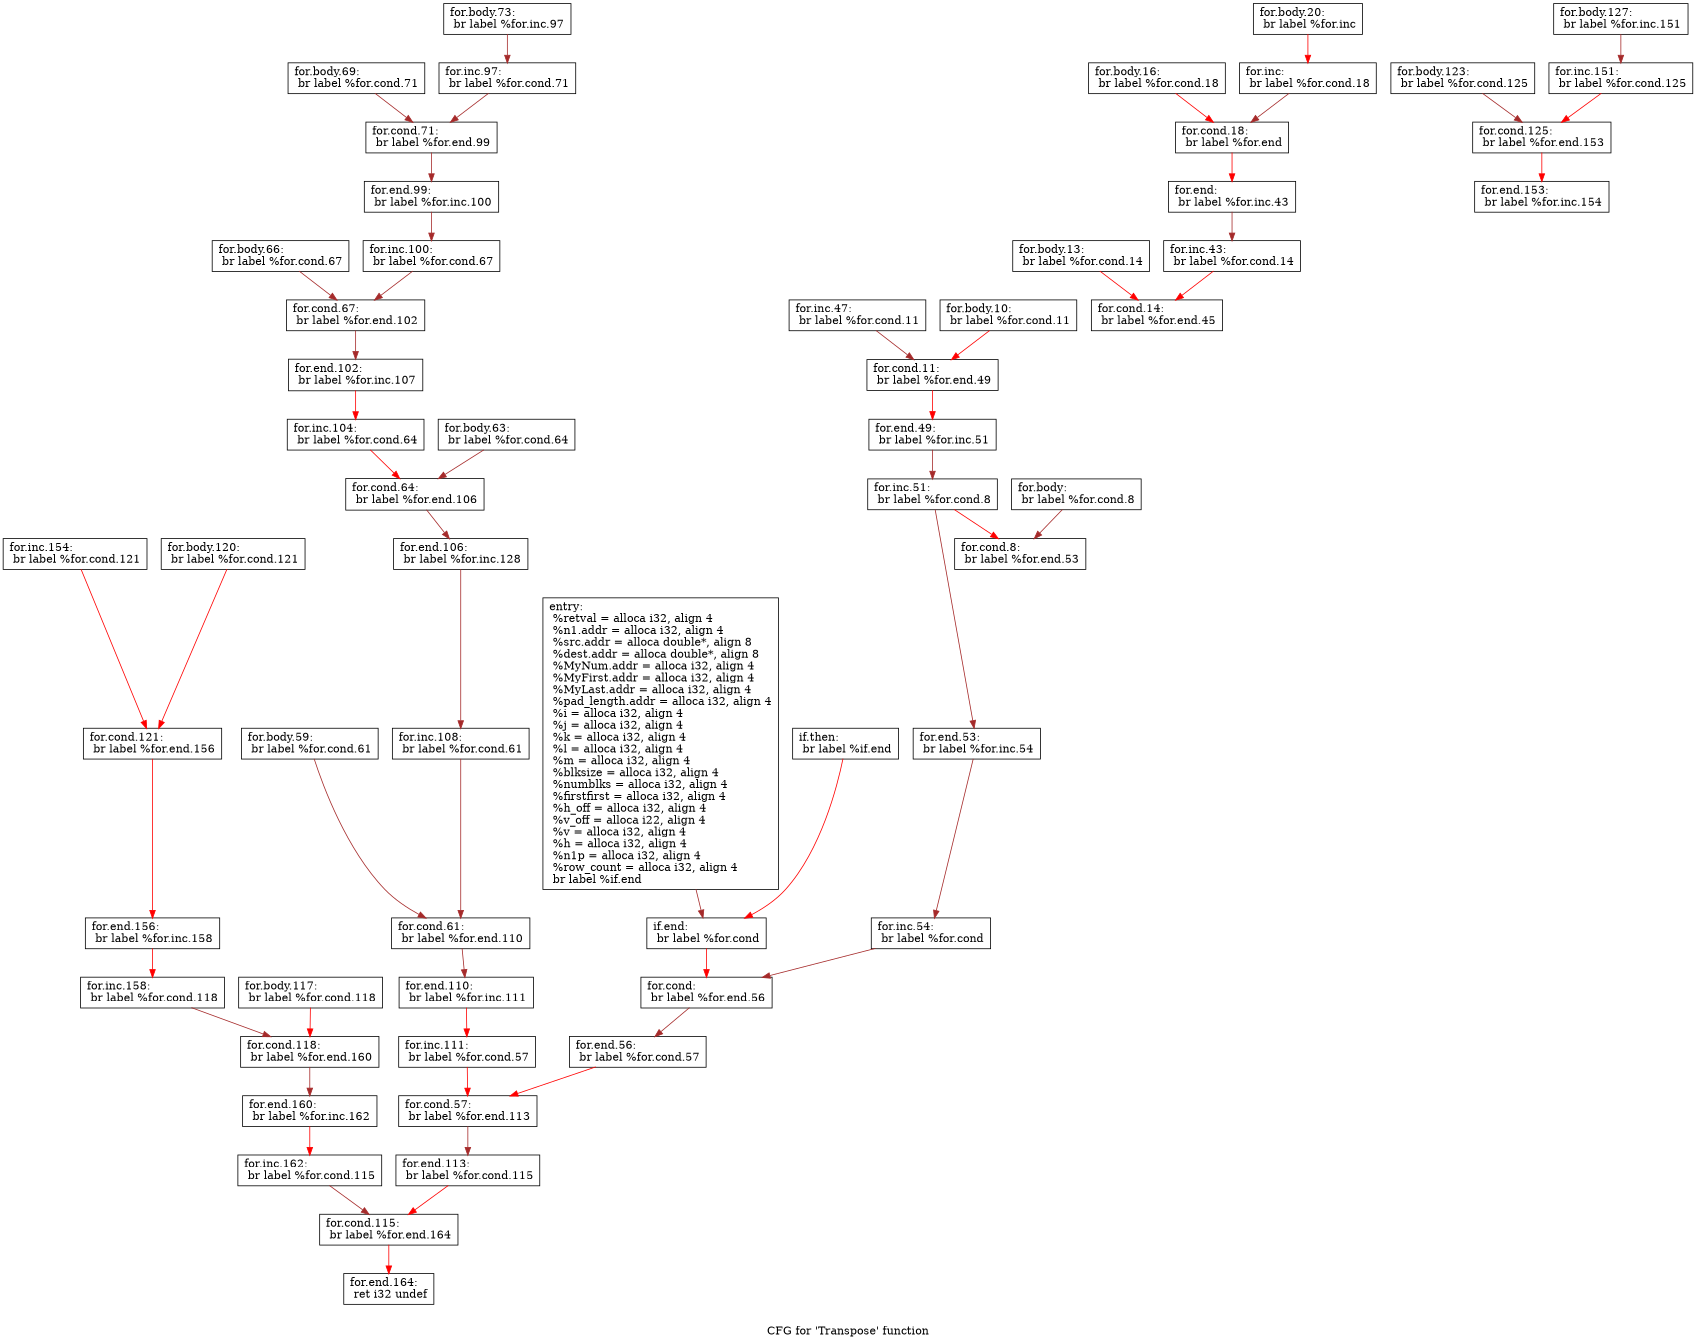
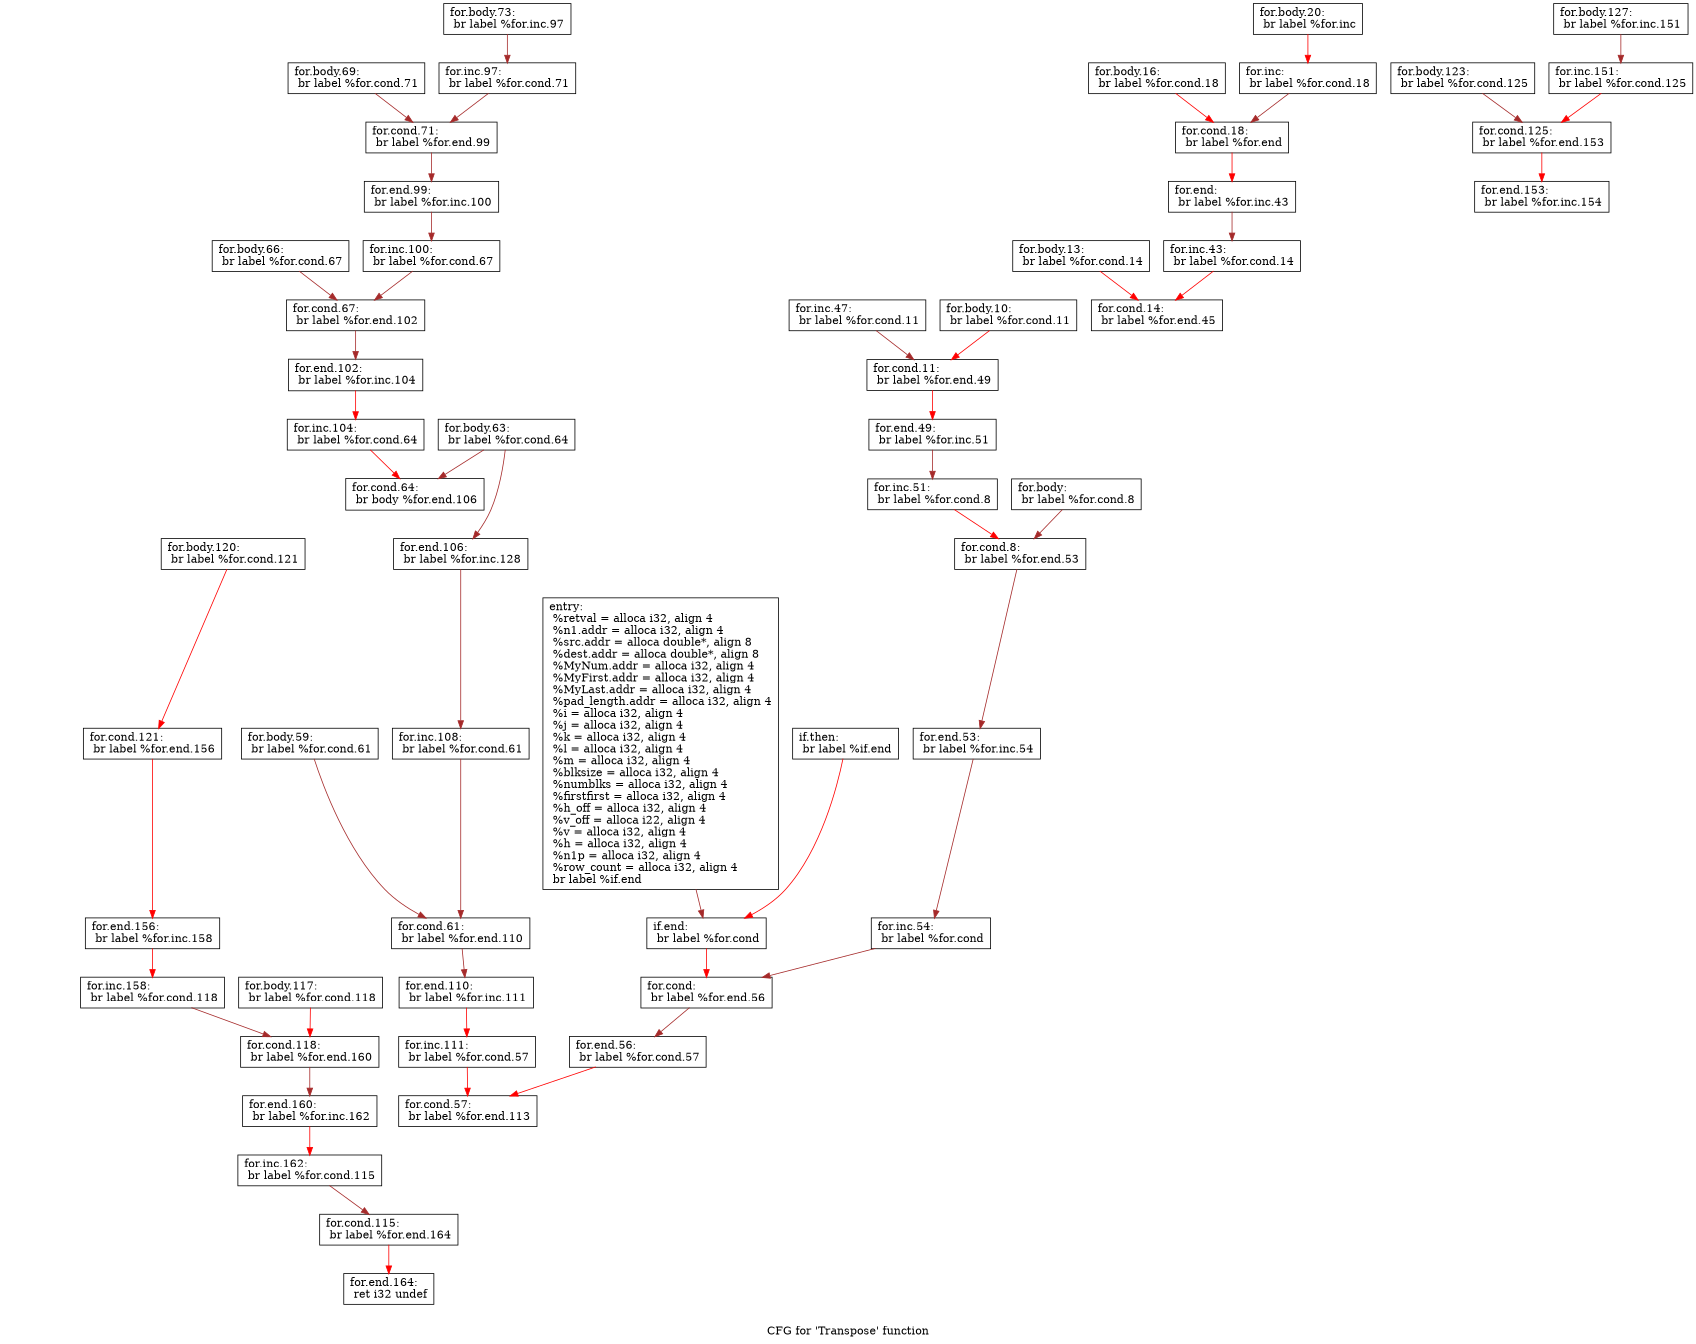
(356, 381) -> (356, 381)
(415, 500) -> (415, 500)
(435, 521) -> (497, 493)
(75, 554) -> none
(954, 615) -> (999, 645)
(468, 1170) -> none
